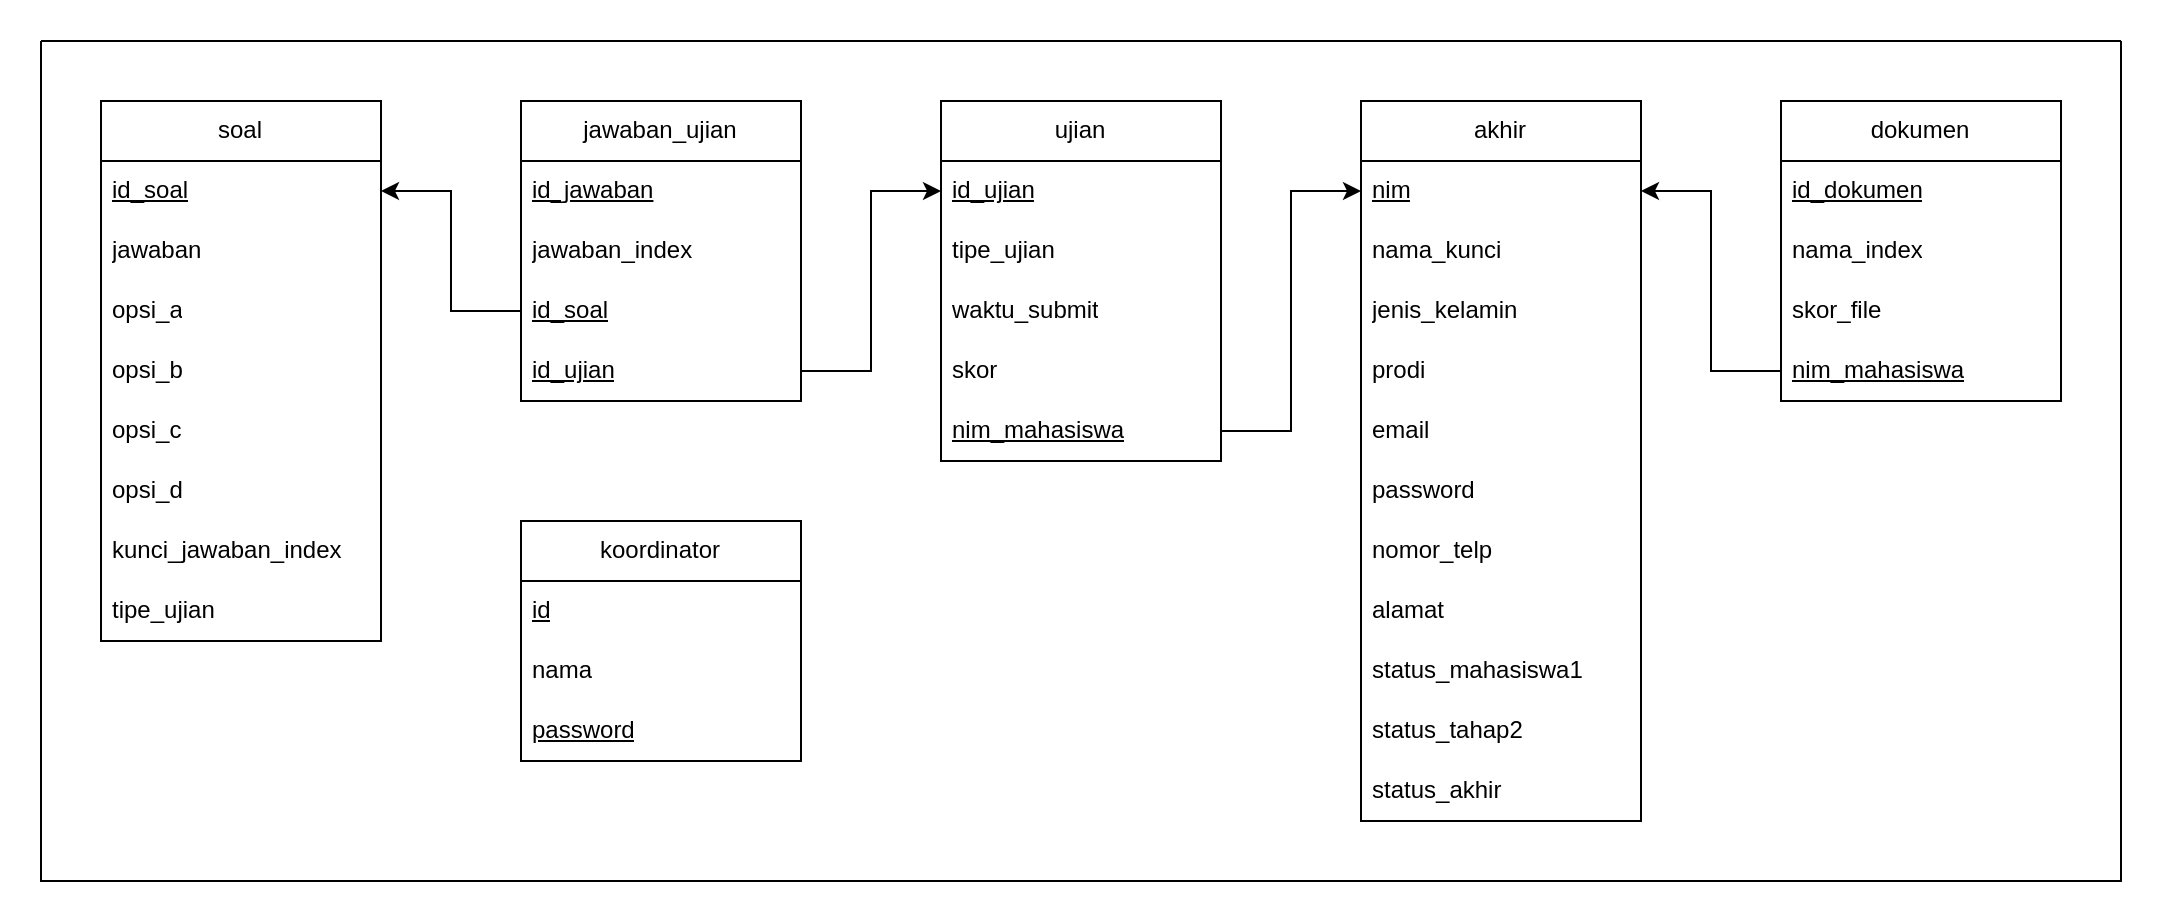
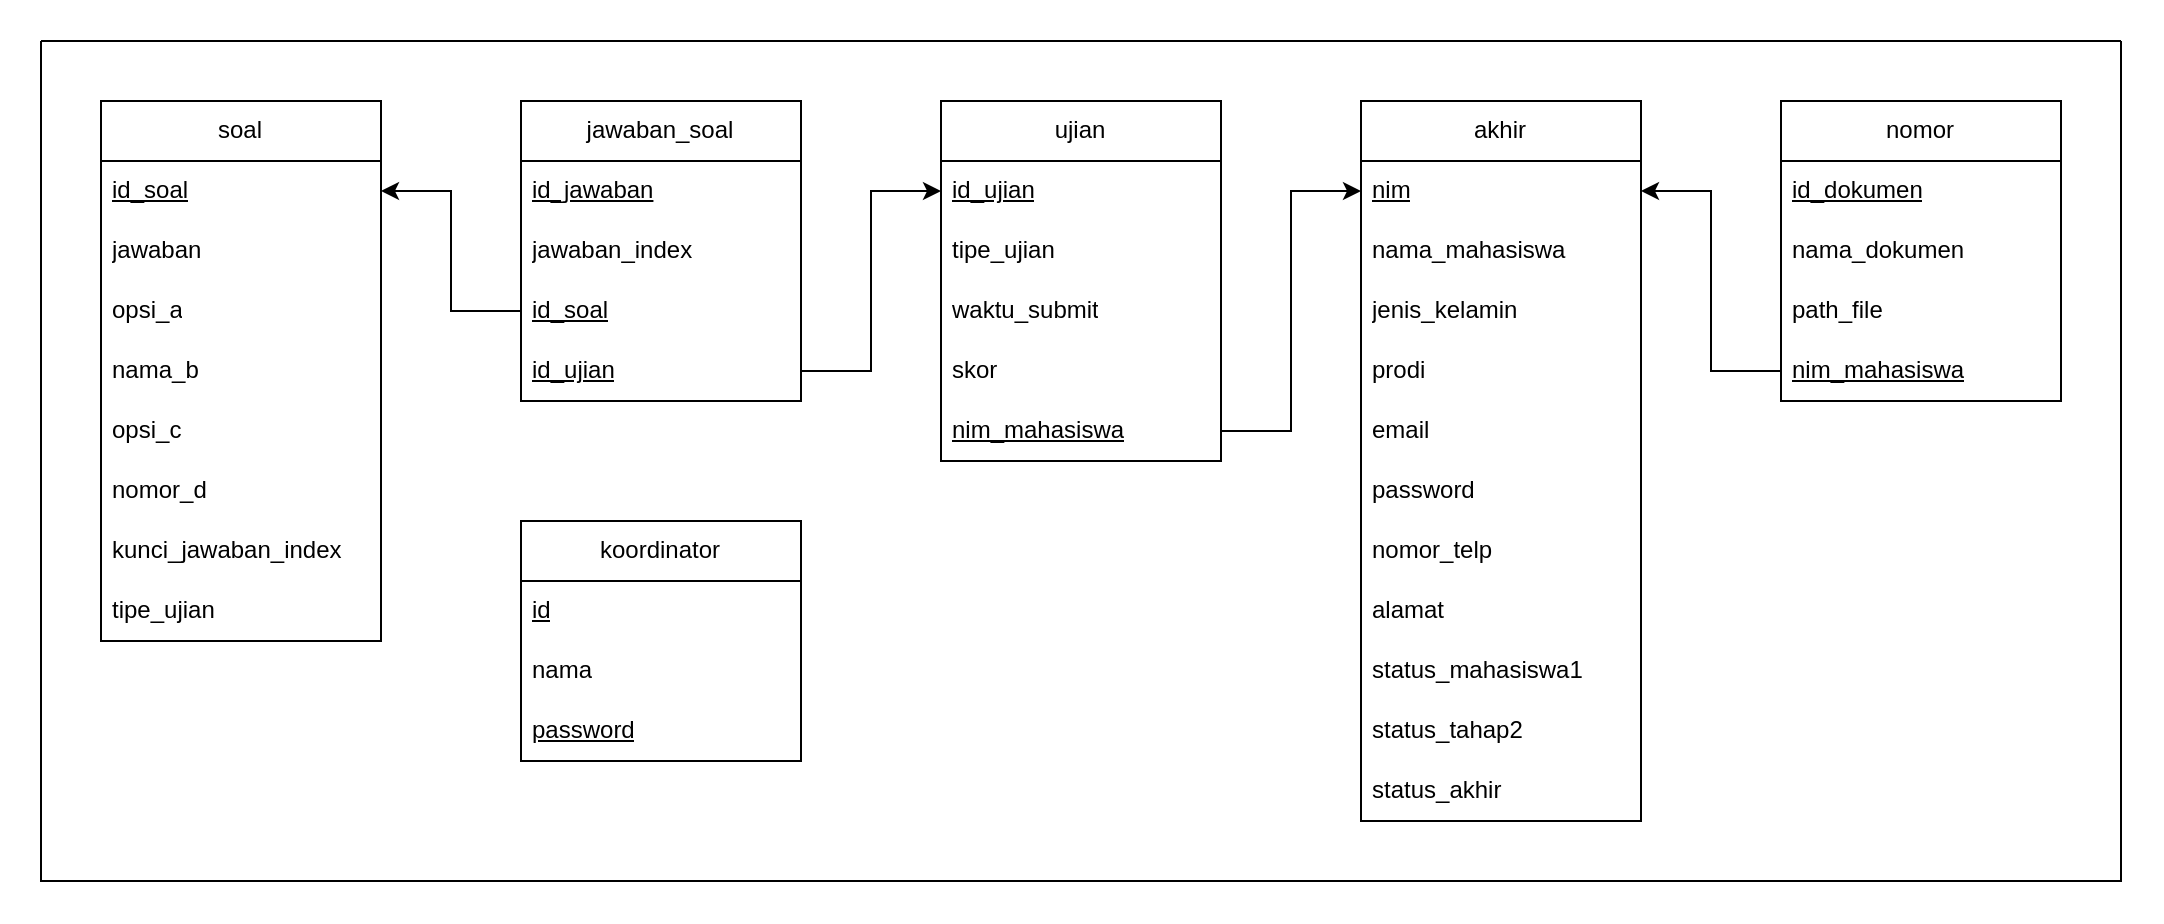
(661, 131) -> (661, 131)
(1921, 131) -> (1921, 131)
(1437, 251) -> (1464, 251)
(1857, 251) -> (1874, 251)
(1847, 311) -> (1847, 311)
(150, 371) -> (153, 371)
(150, 491) -> (160, 491)
